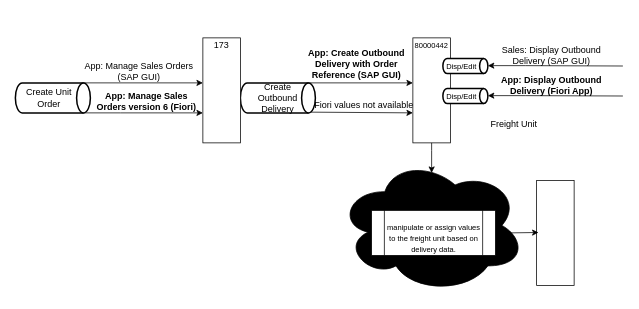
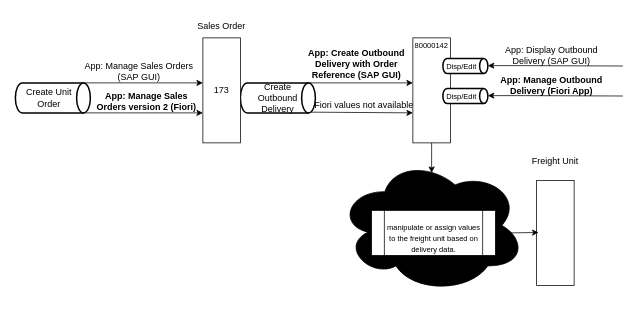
none -> (222, 27)
(222, 45) -> (222, 90)
(432, 45) -> (432, 45)
(552, 55) -> (552, 55)
(552, 85) -> (552, 85)
(147, 102) -> (147, 102)
(514, 124) -> (555, 162)
